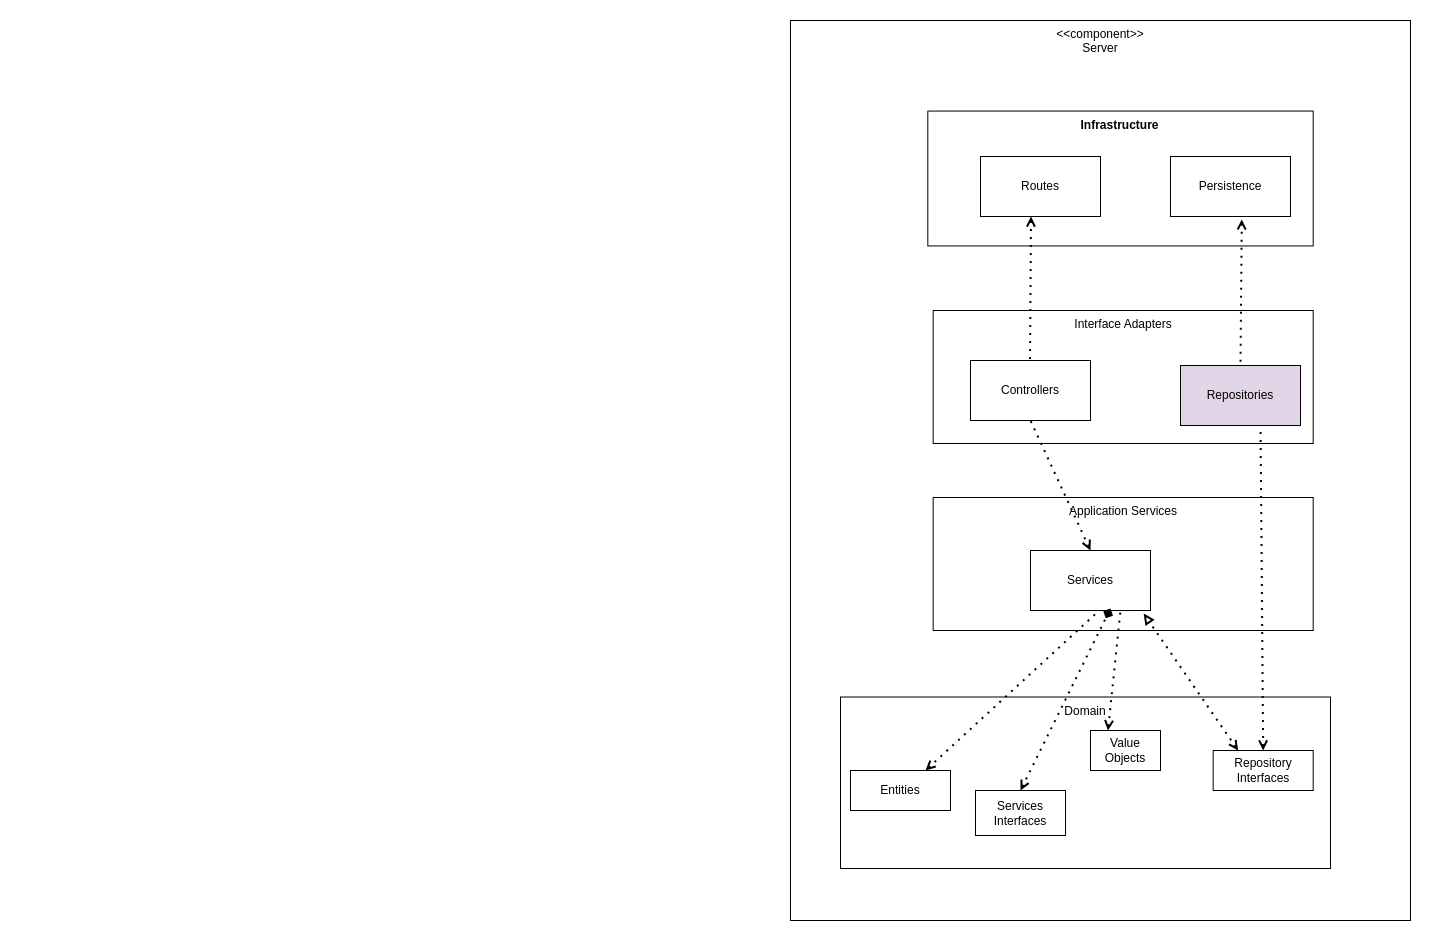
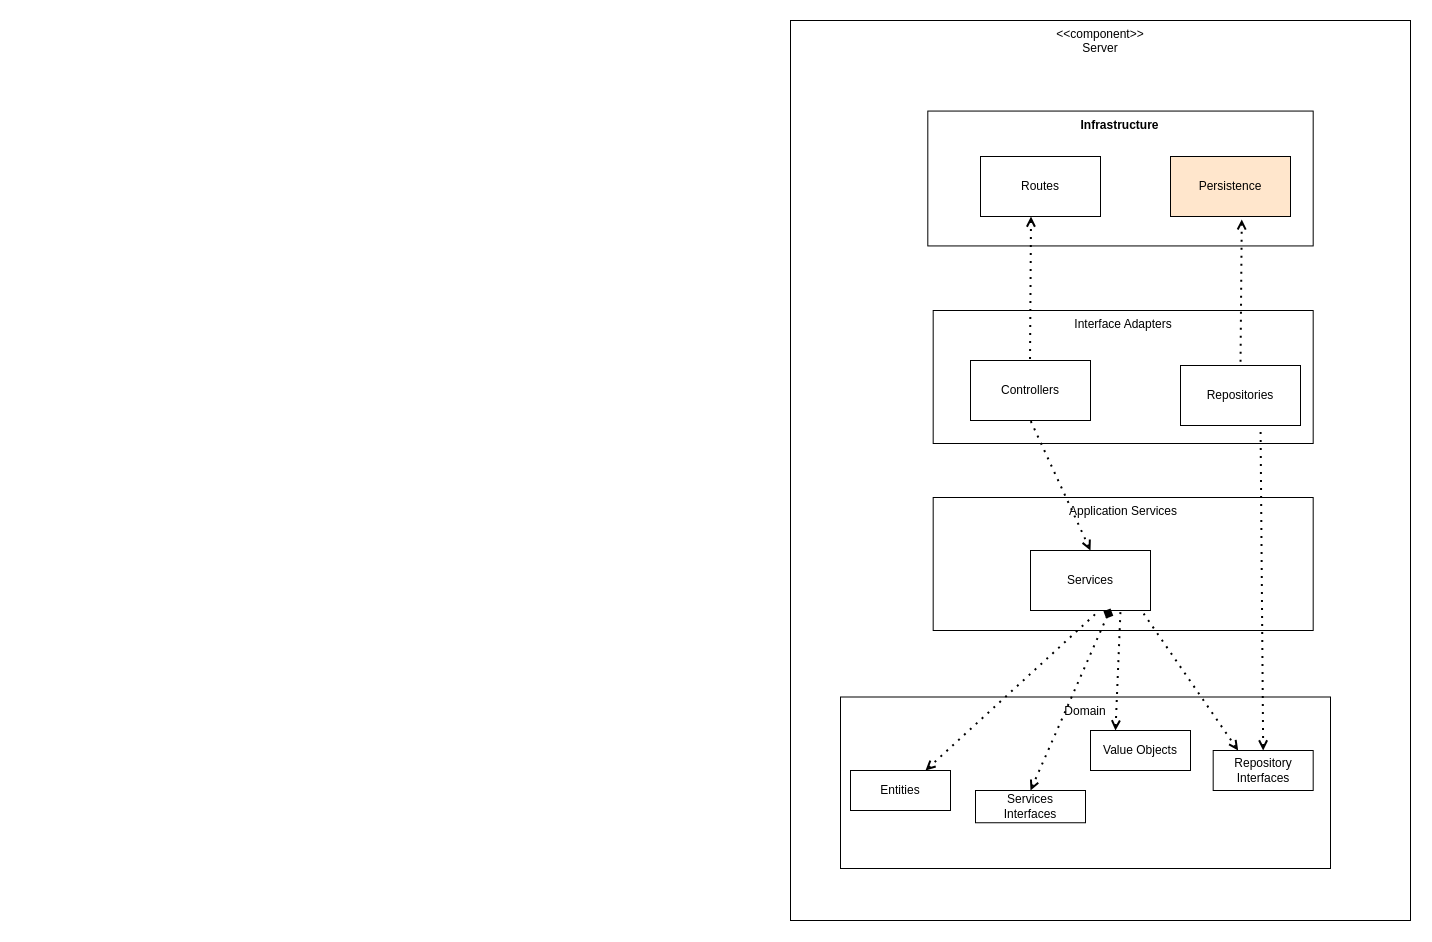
(1231, 187) -> (1231, 187)
(1241, 396) -> (1241, 396)
(1150, 623) -> (1148, 619)
(1126, 751) -> (1141, 751)
(1021, 813) -> (1031, 807)
